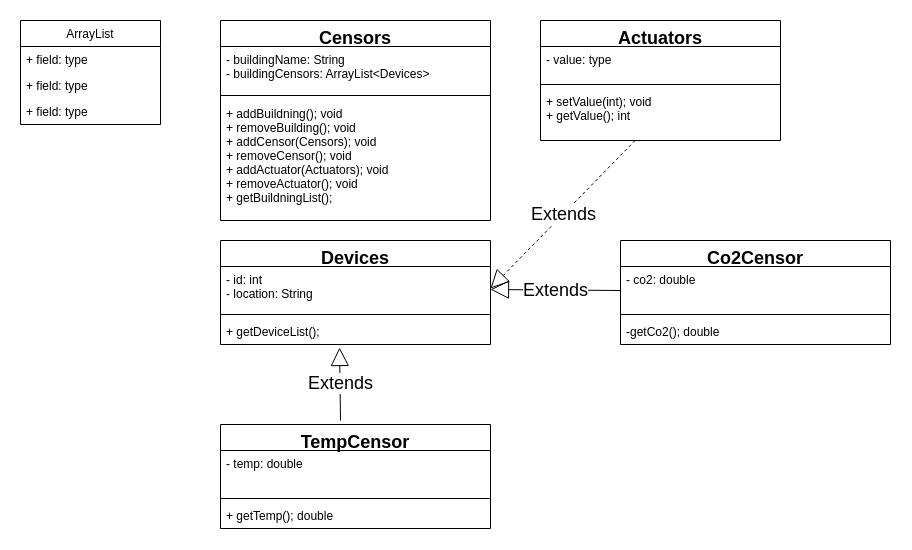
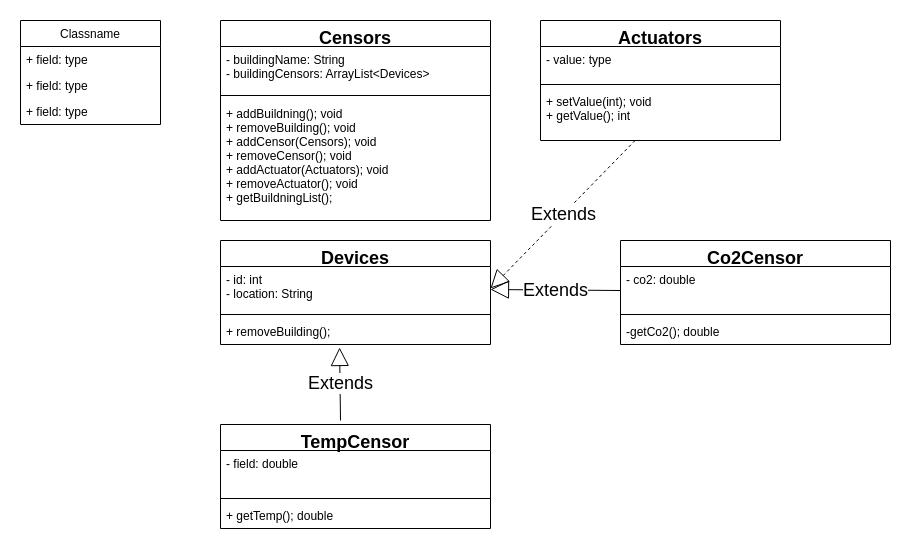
(90, 34) -> (90, 34)
(280, 332) -> (282, 332)
(267, 464) -> (267, 464)
